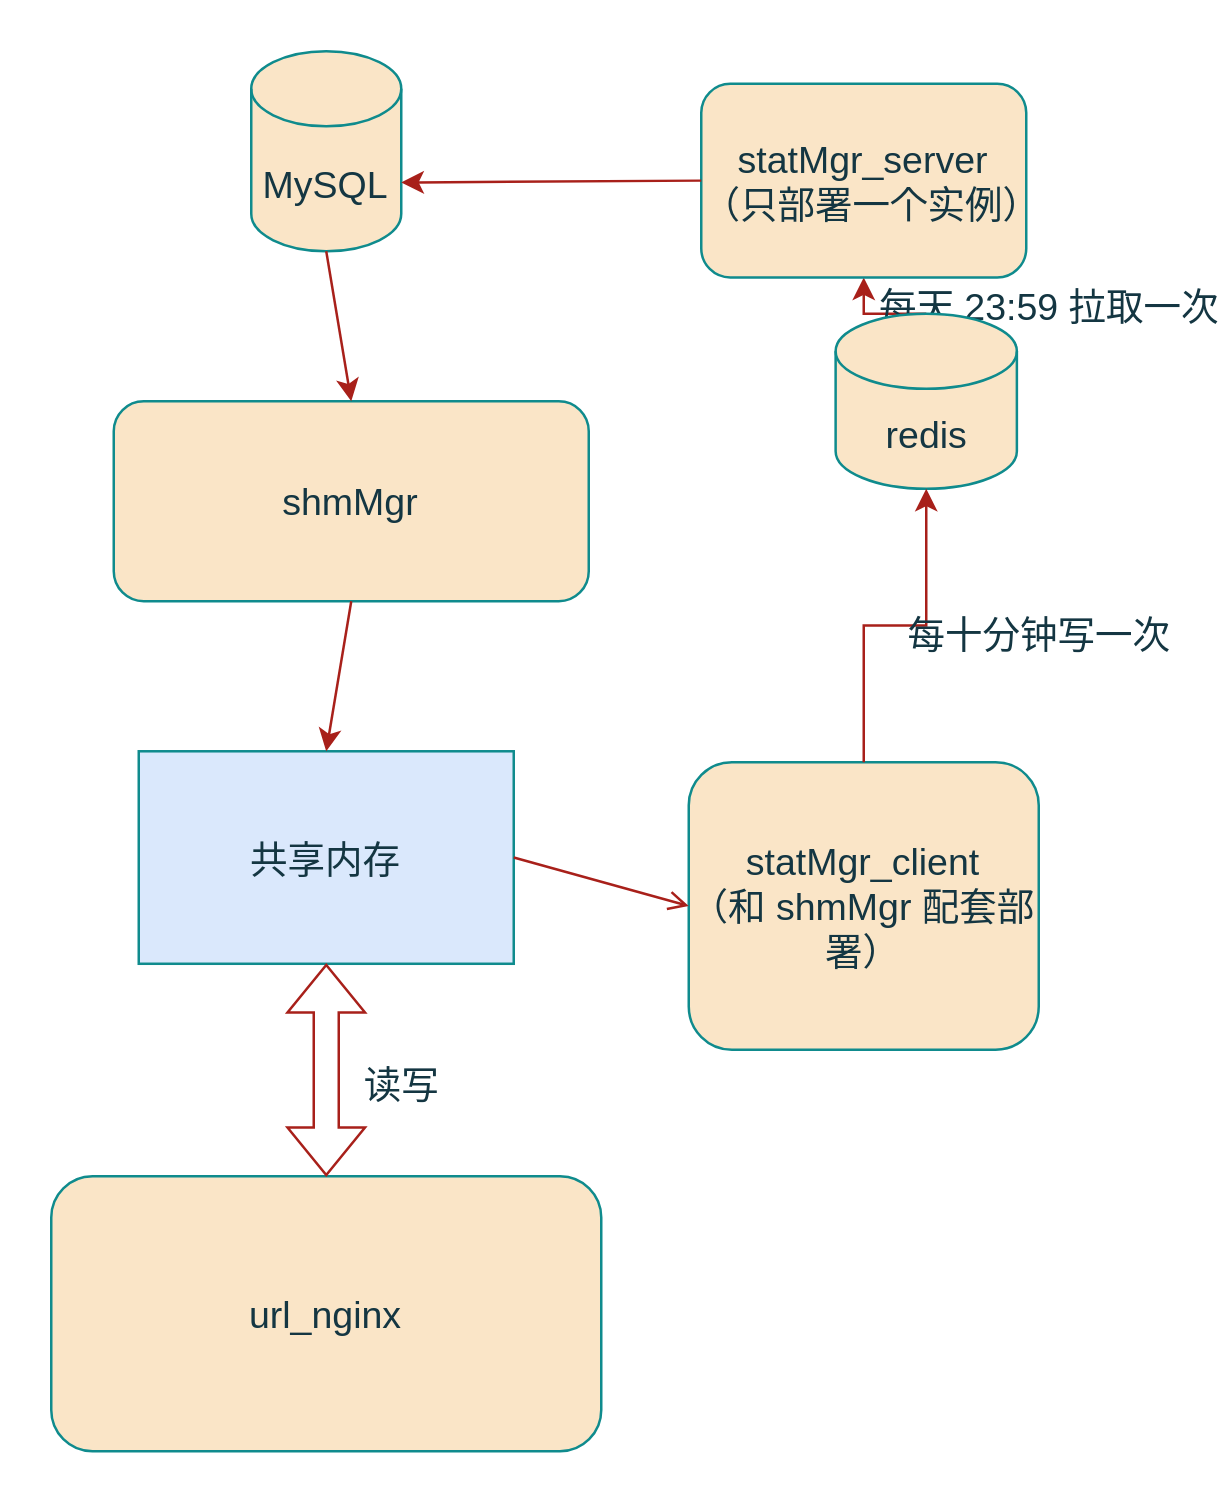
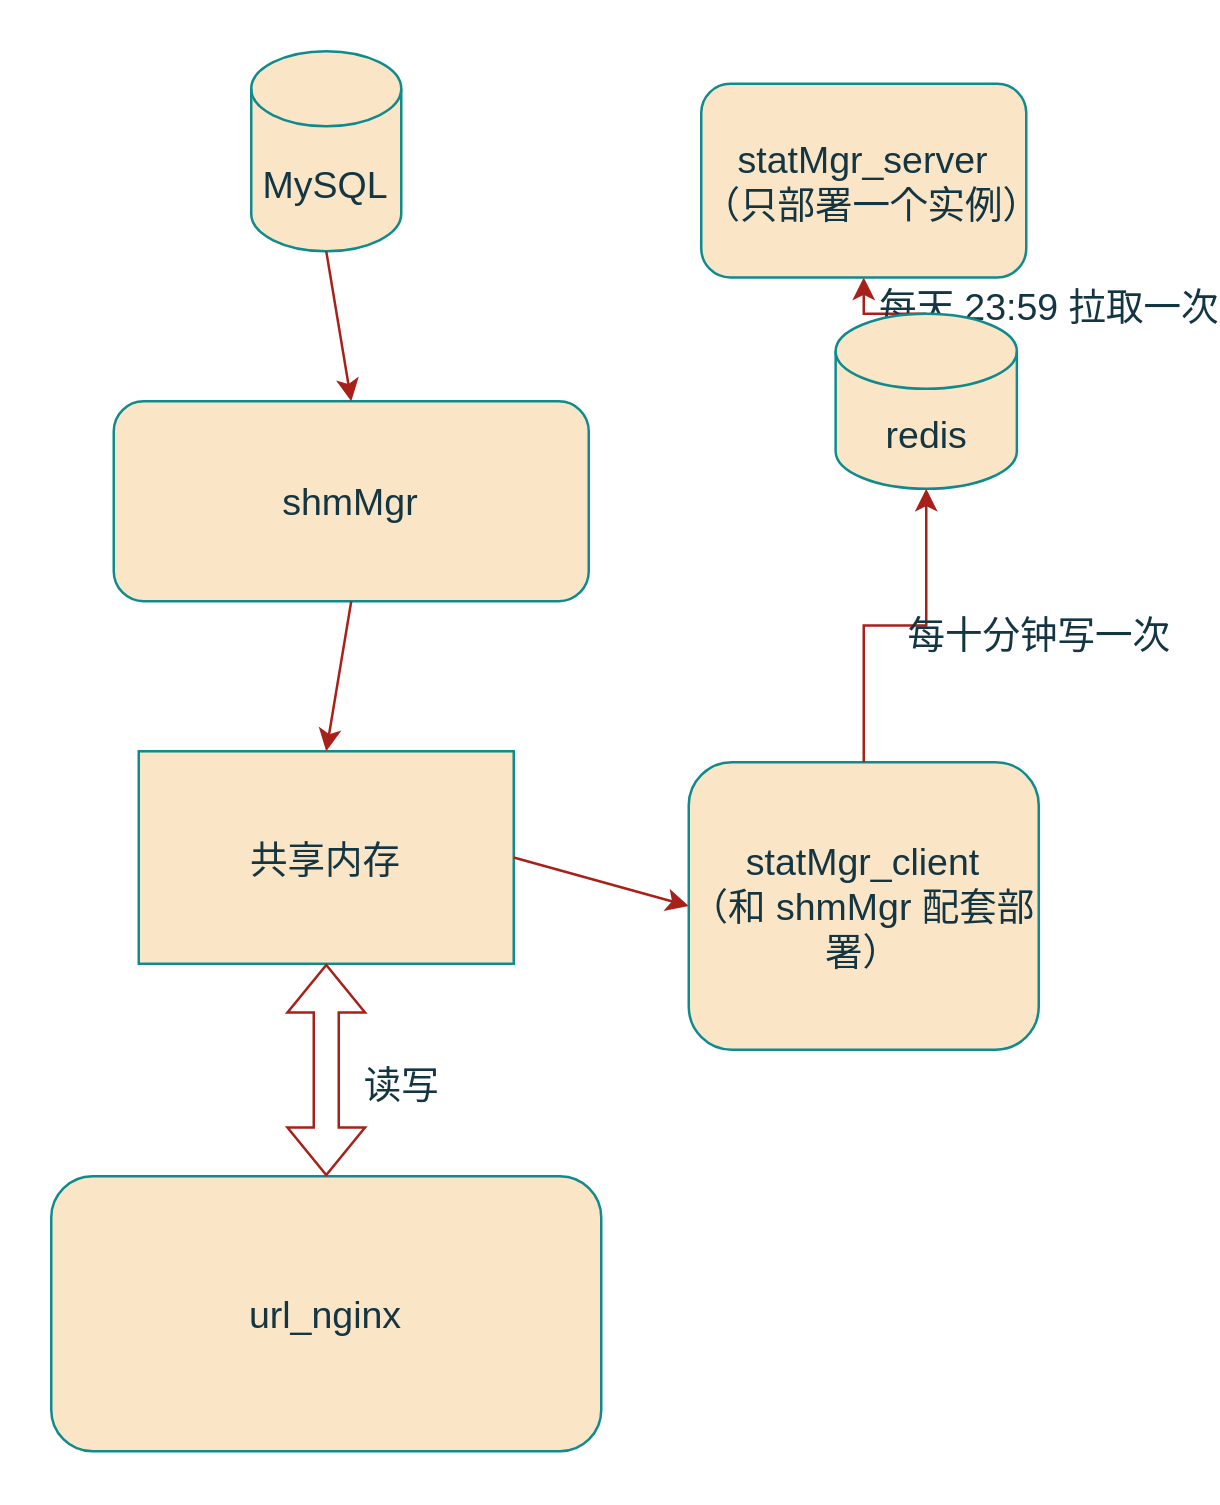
(559, 182) -> none
(326, 858) -> (326, 858)
(674, 902) -> (670, 901)
